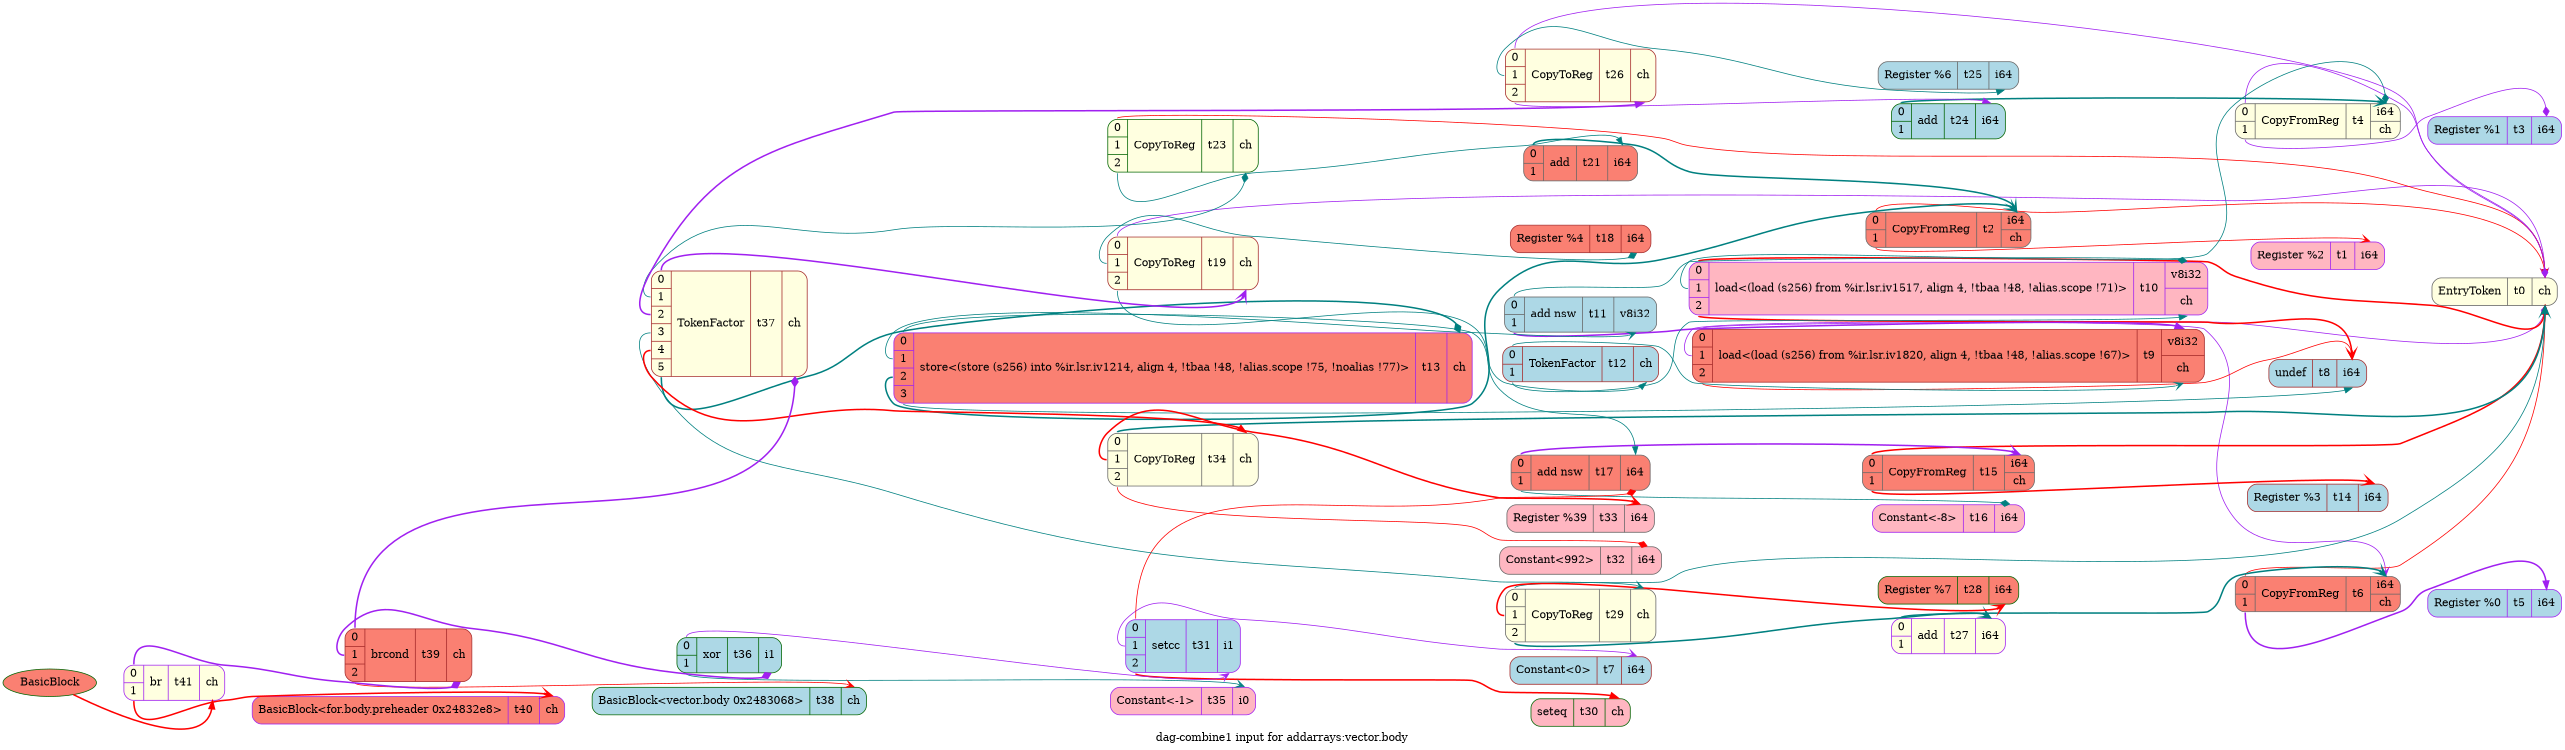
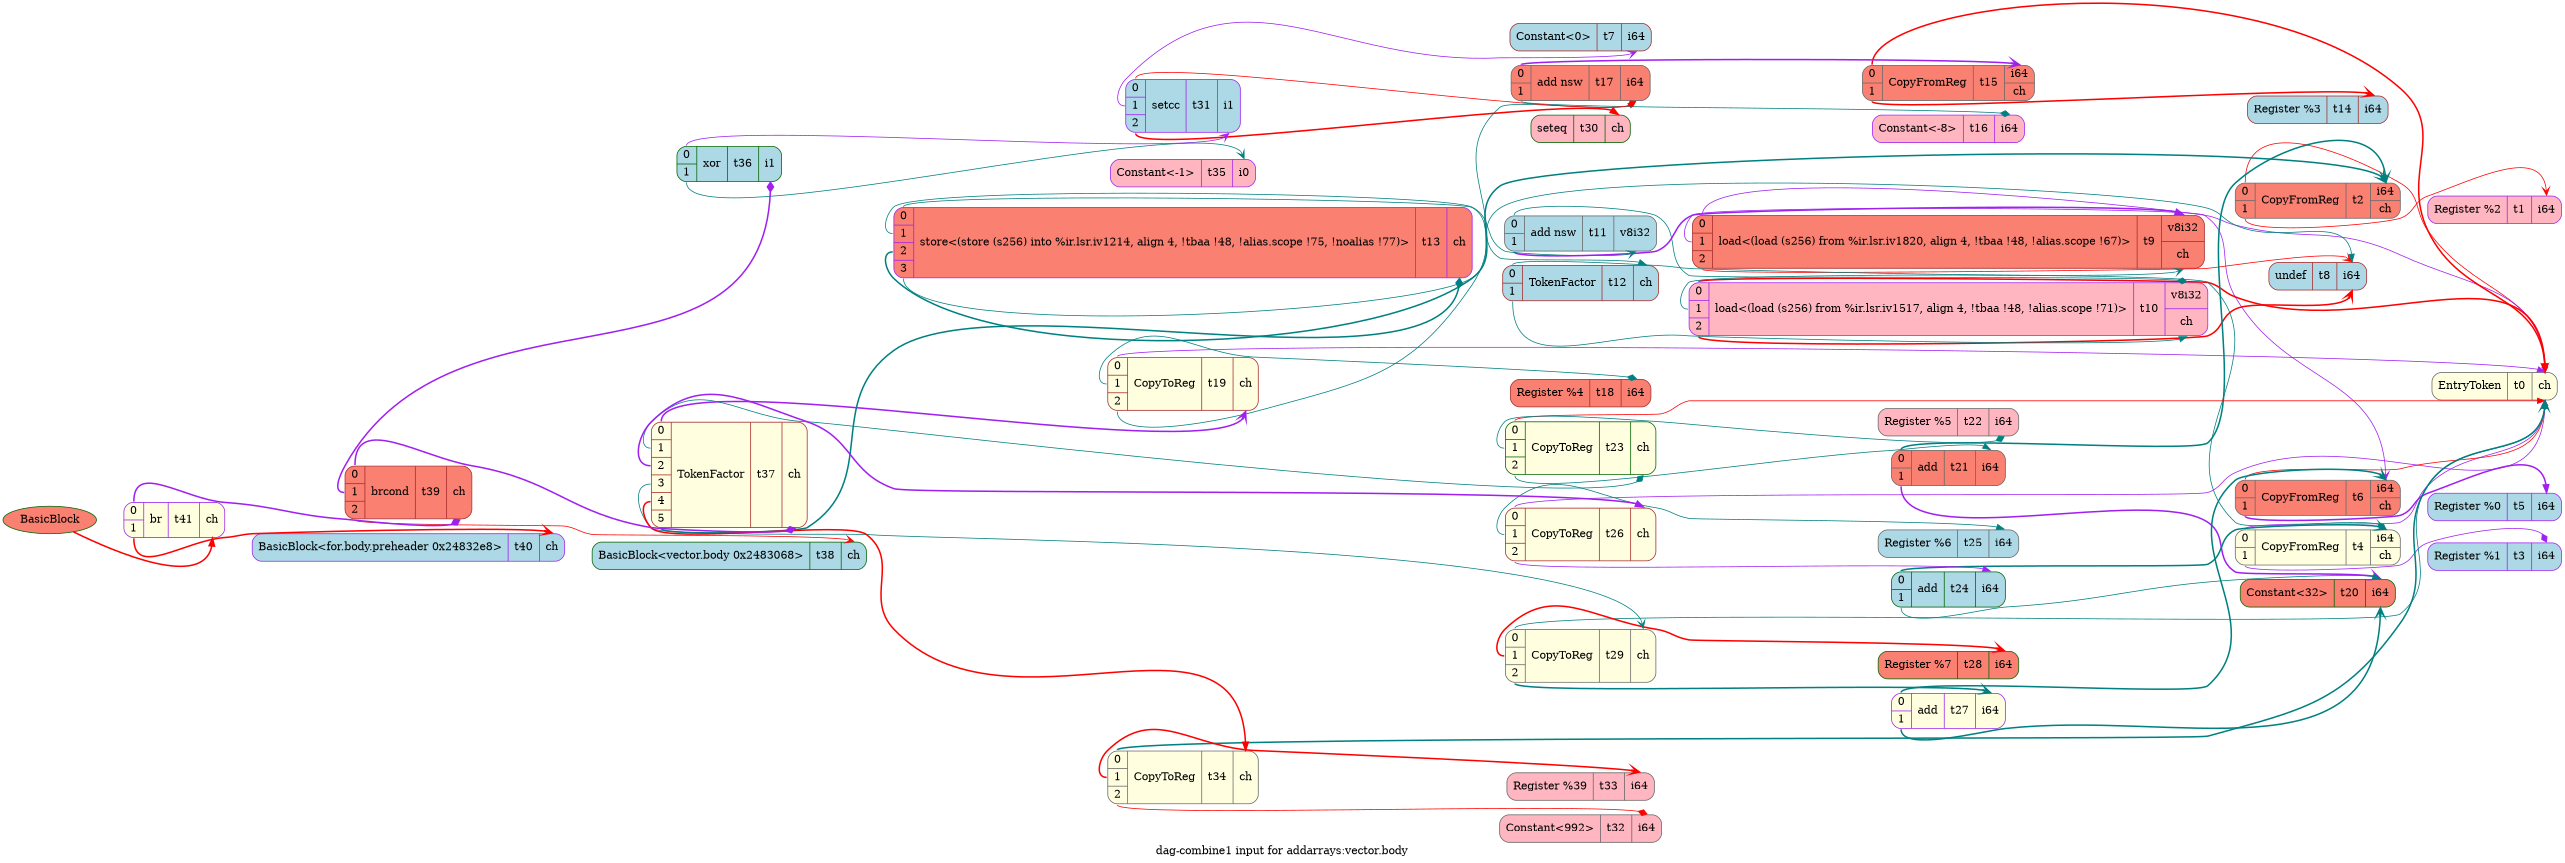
none -> (1948, 422)
none -> (2318, 593)
(408, 710) -> (408, 547)
